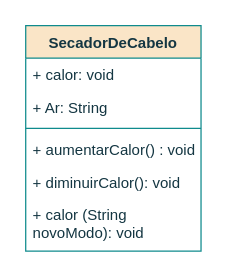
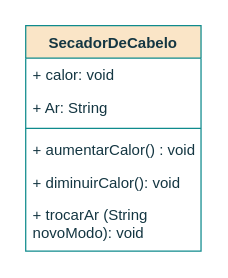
(114, 225) -> (114, 225)
